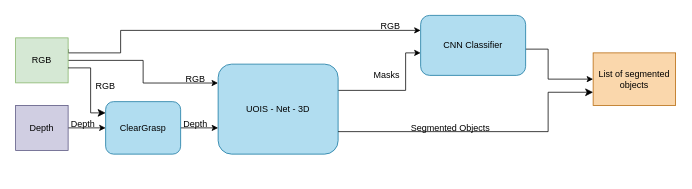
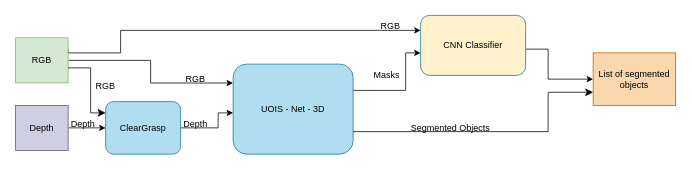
(473, 45) -> (473, 45)
(278, 109) -> (293, 109)
